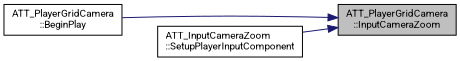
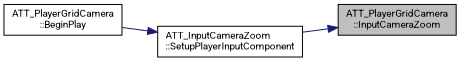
(225, 16) -> (135, 29)
